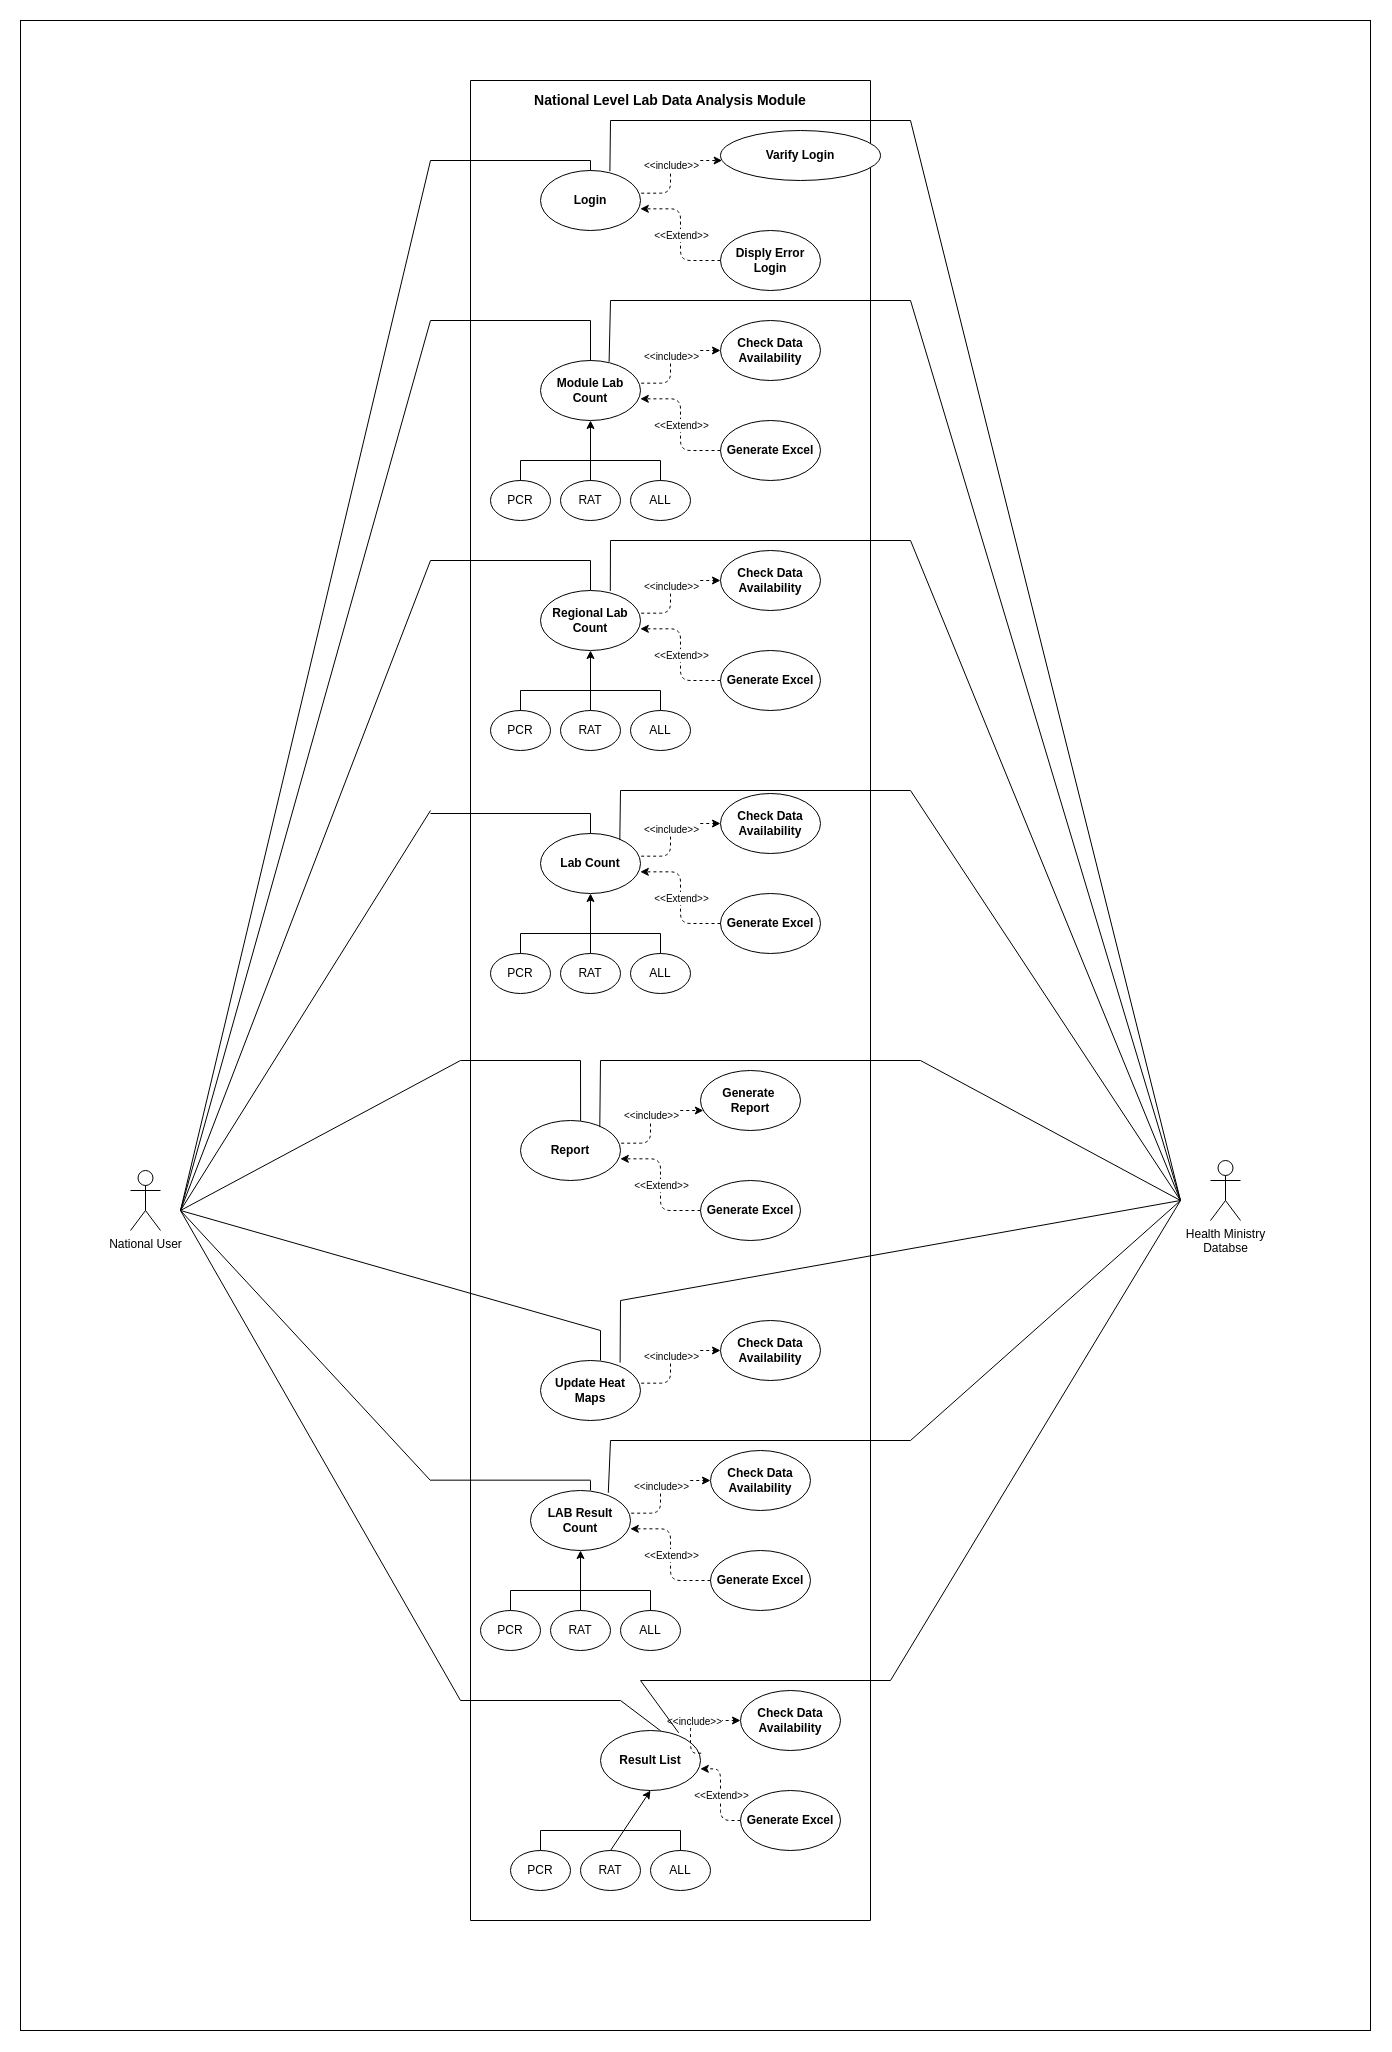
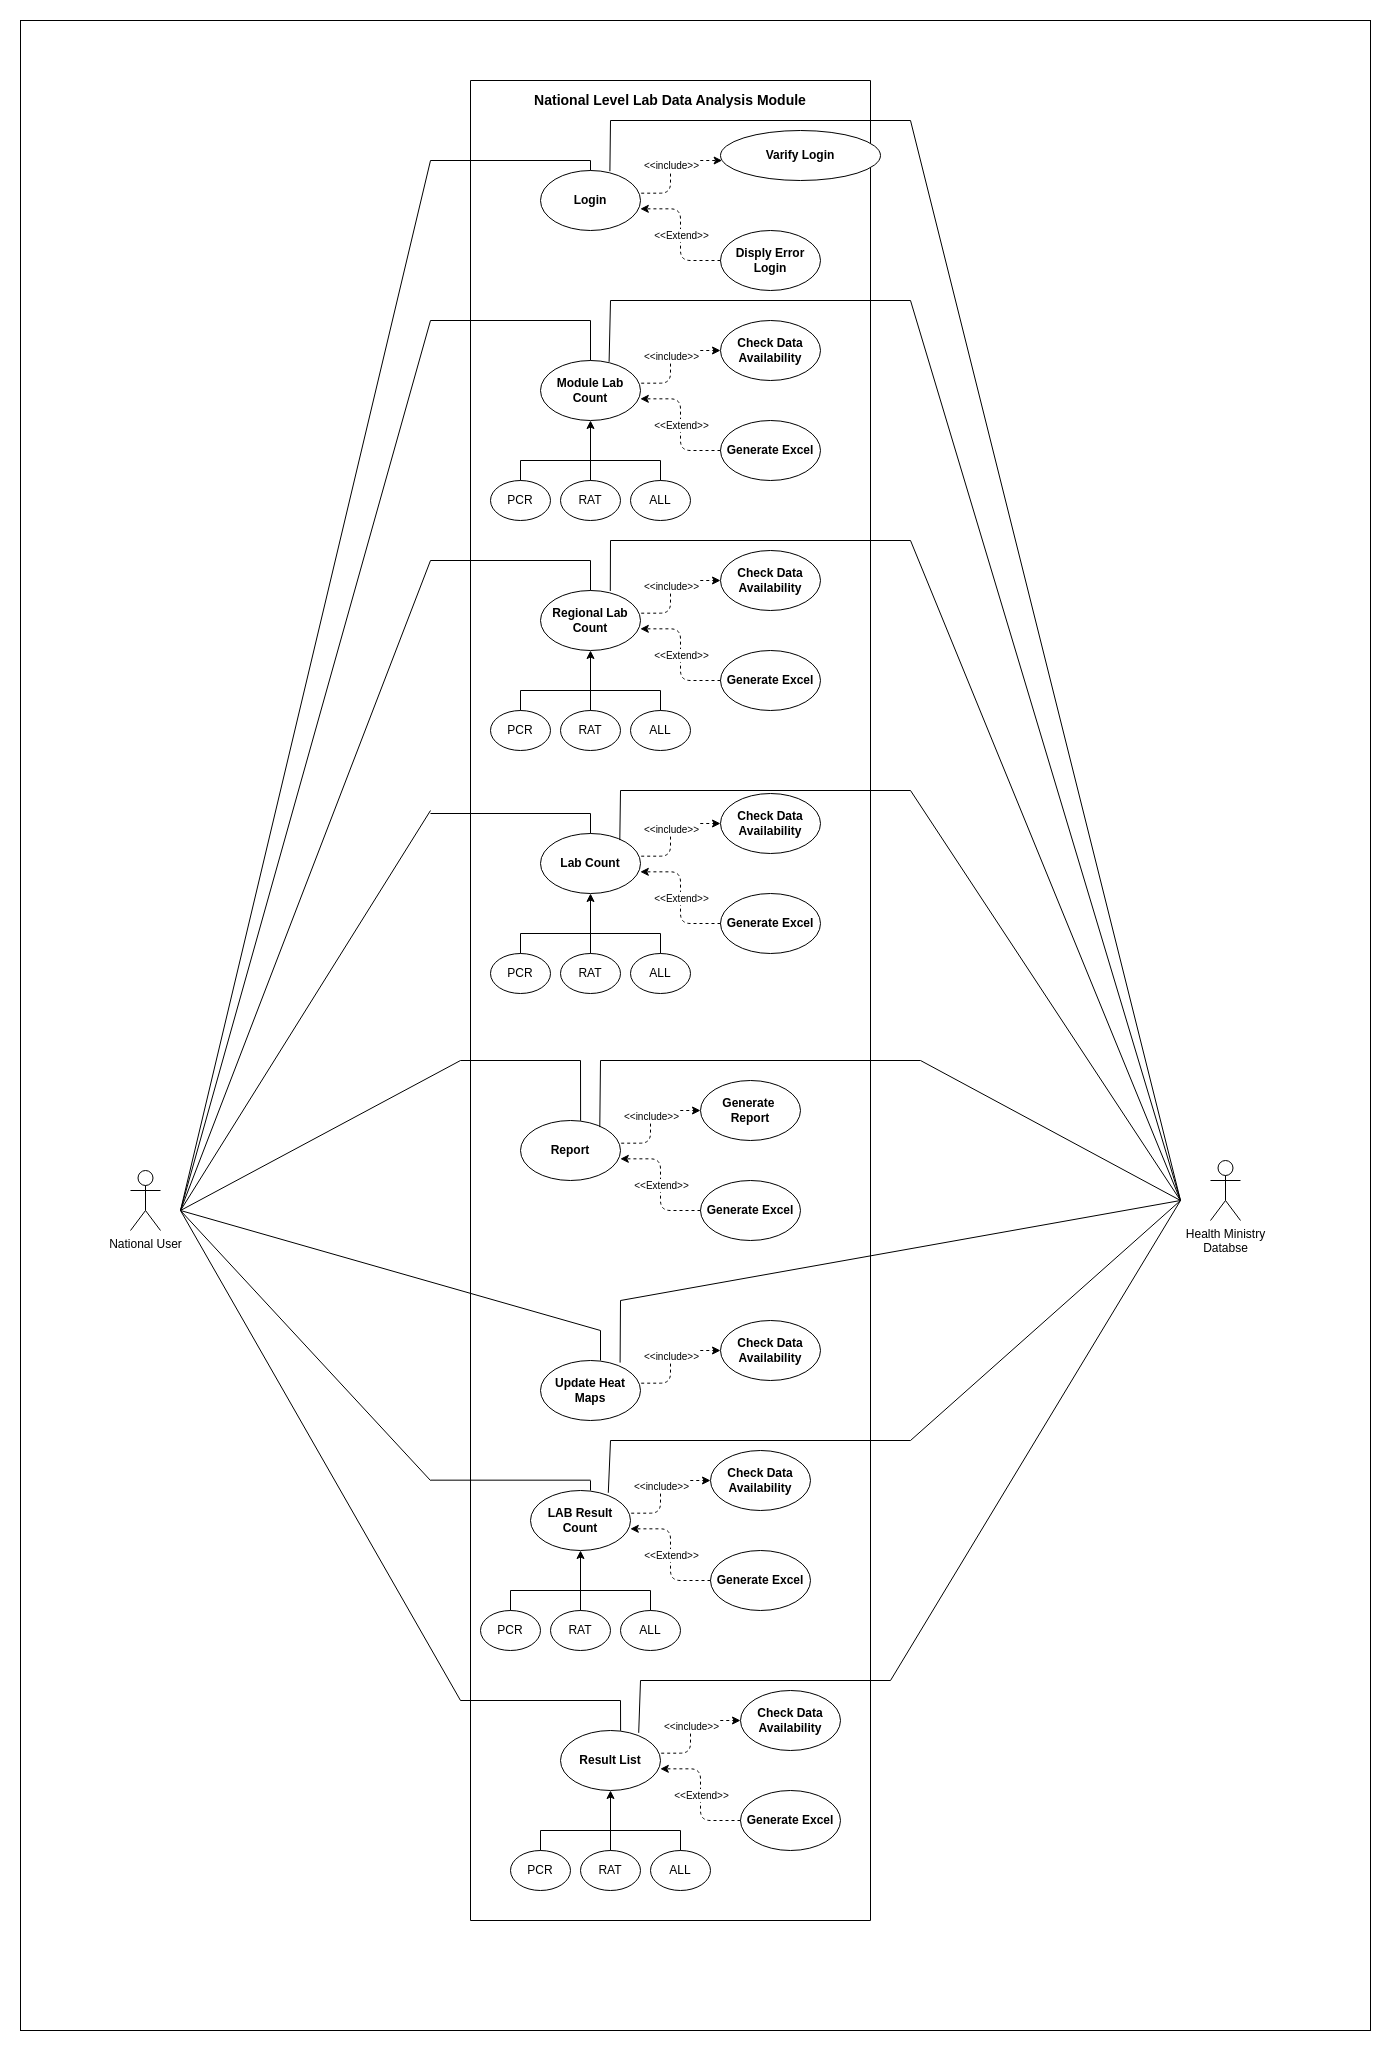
(751, 1101) -> (751, 1111)
(651, 1761) -> (611, 1761)
